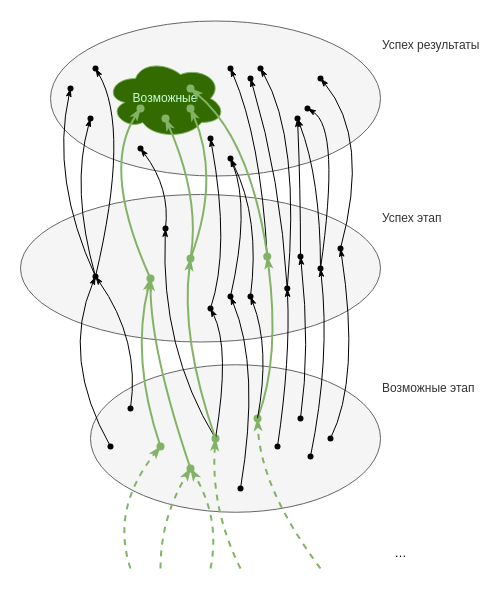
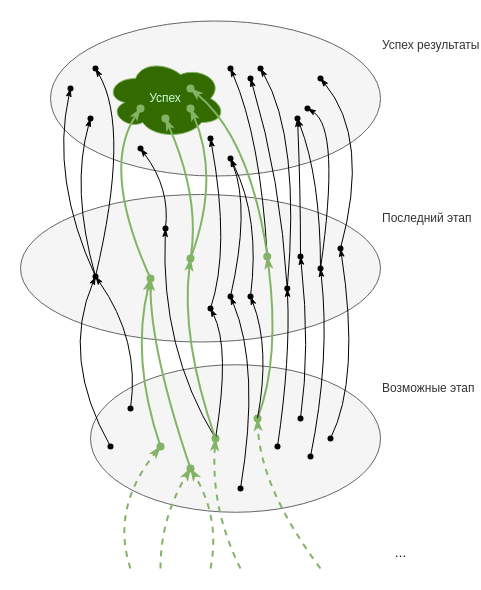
(166, 99) -> (166, 99)
(415, 217) -> (428, 217)
